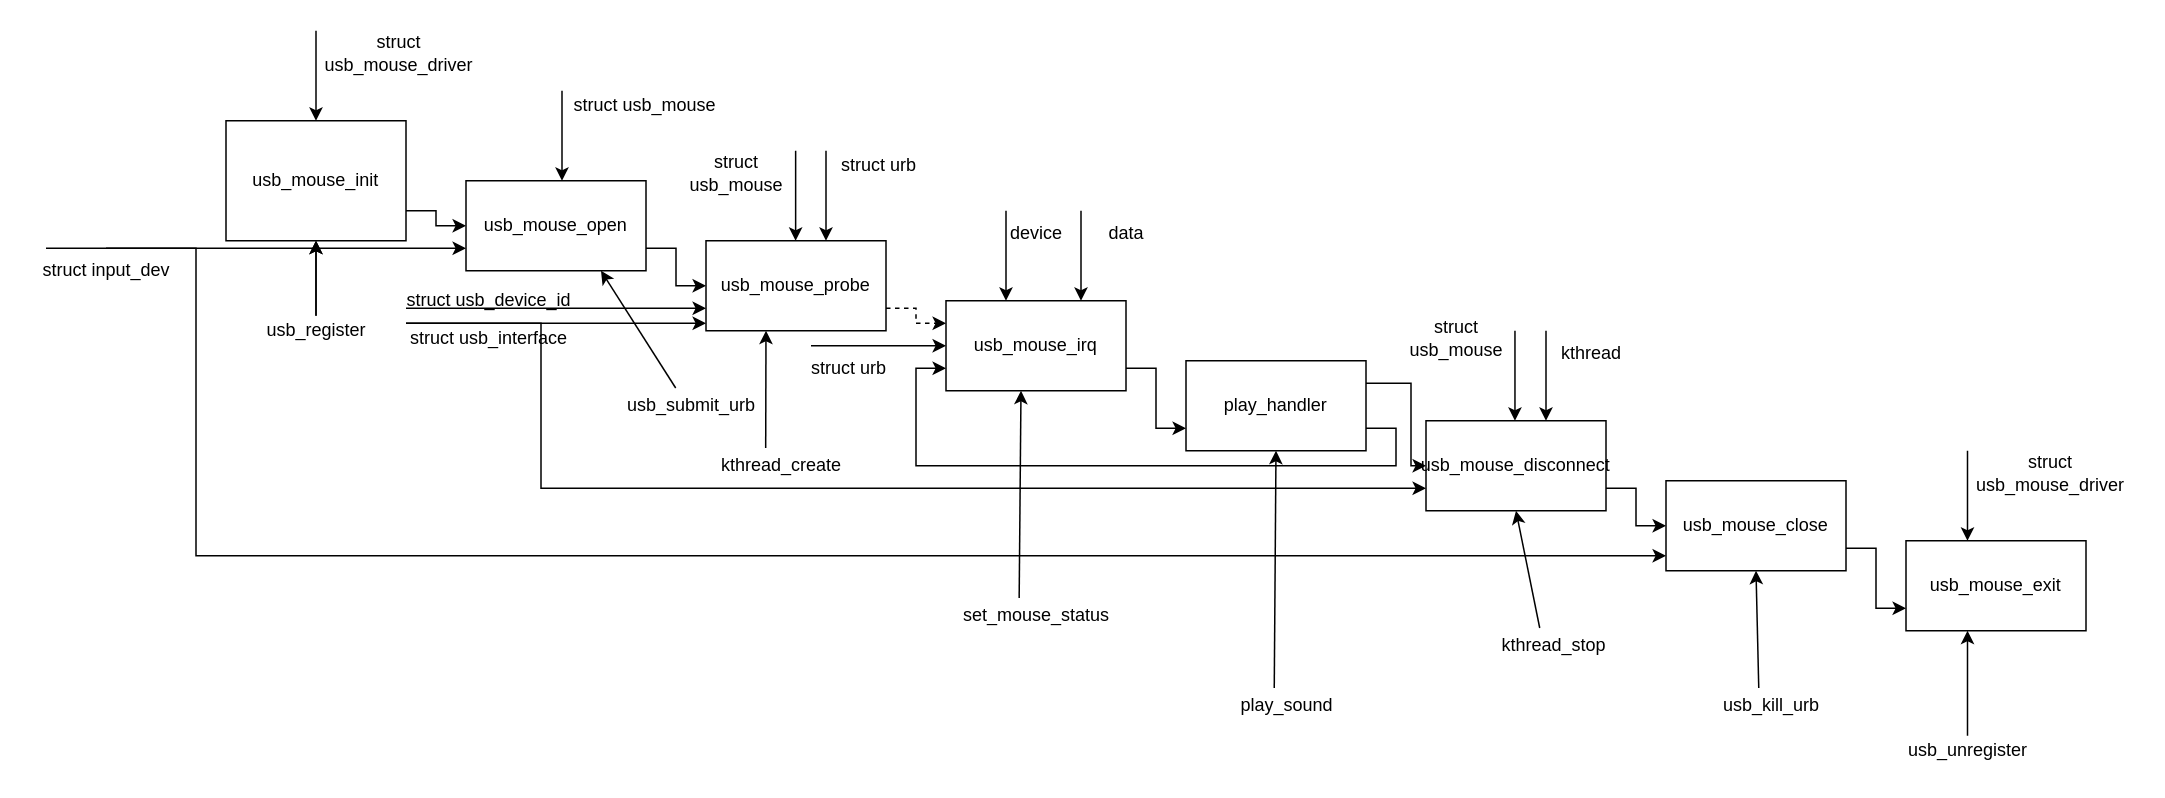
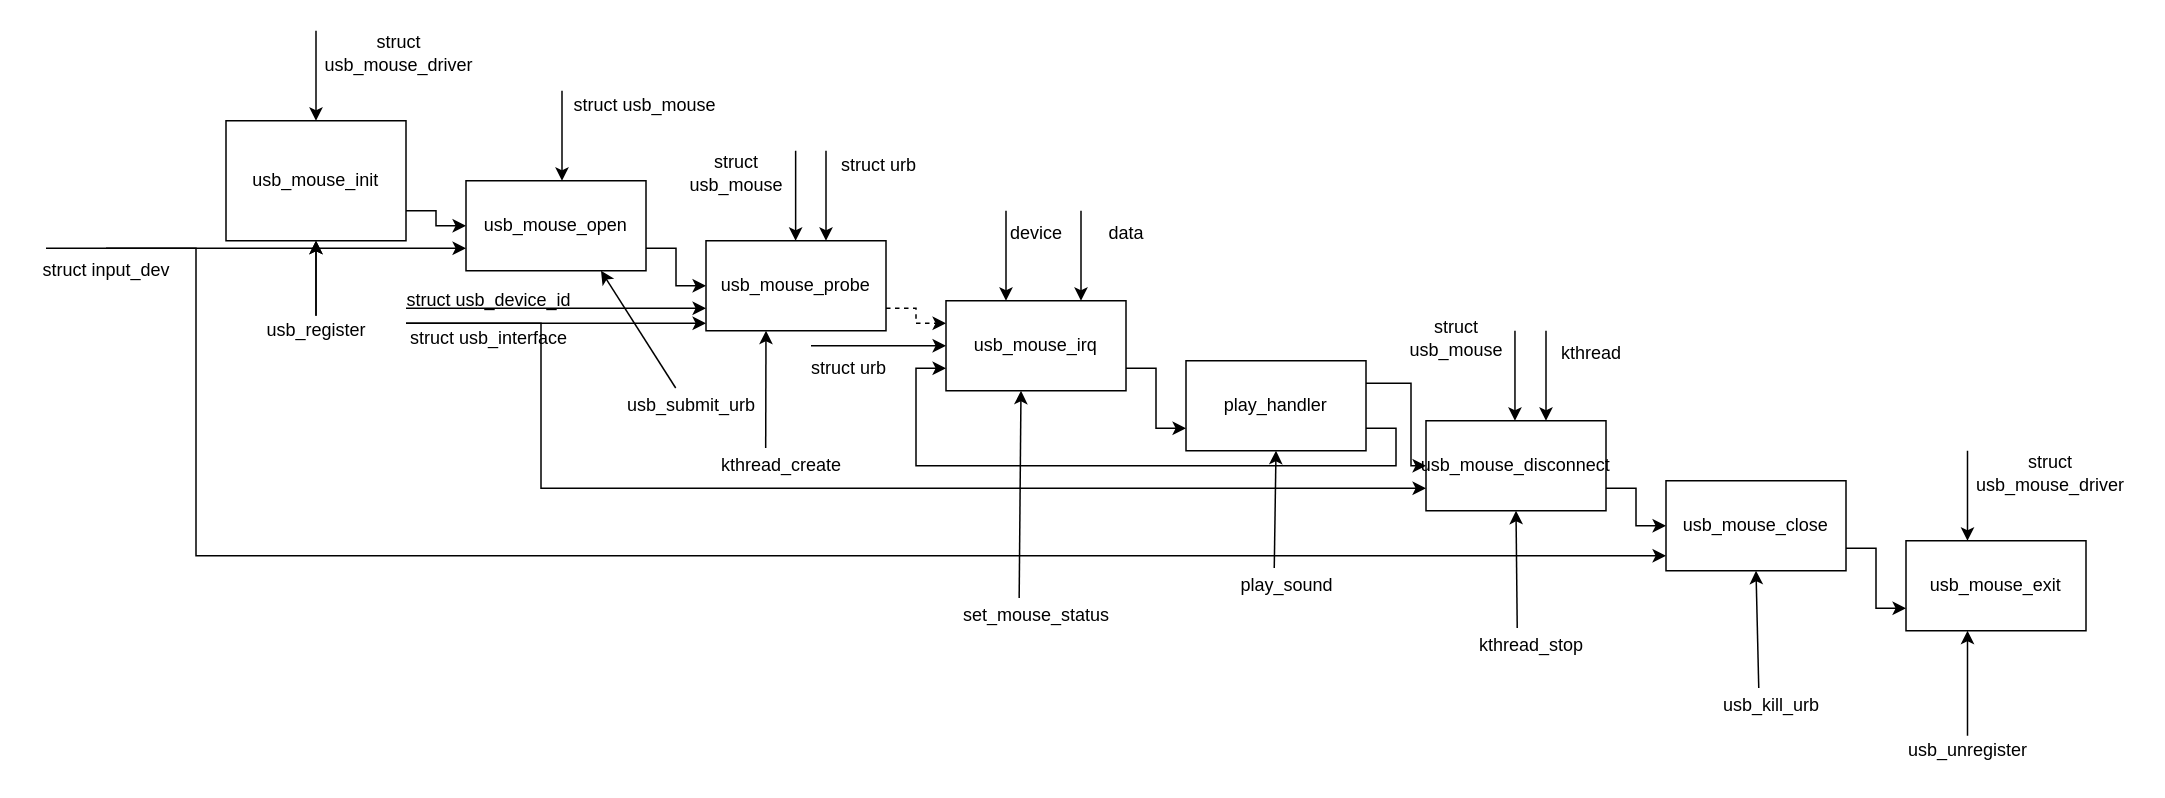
(1553, 646) -> (1531, 646)
(1286, 706) -> (1286, 586)
